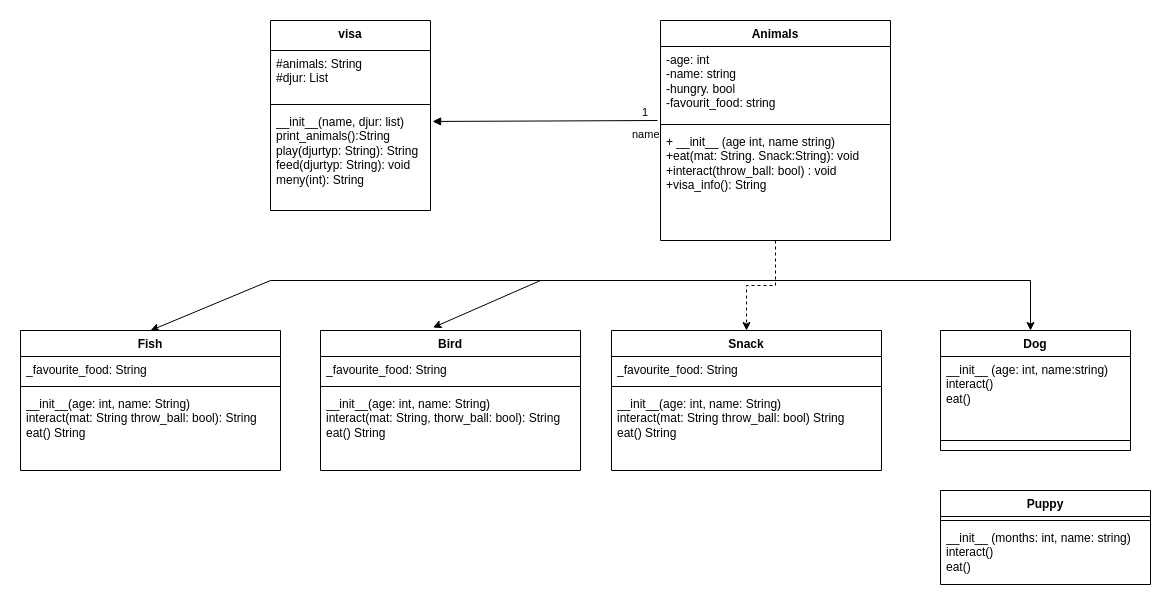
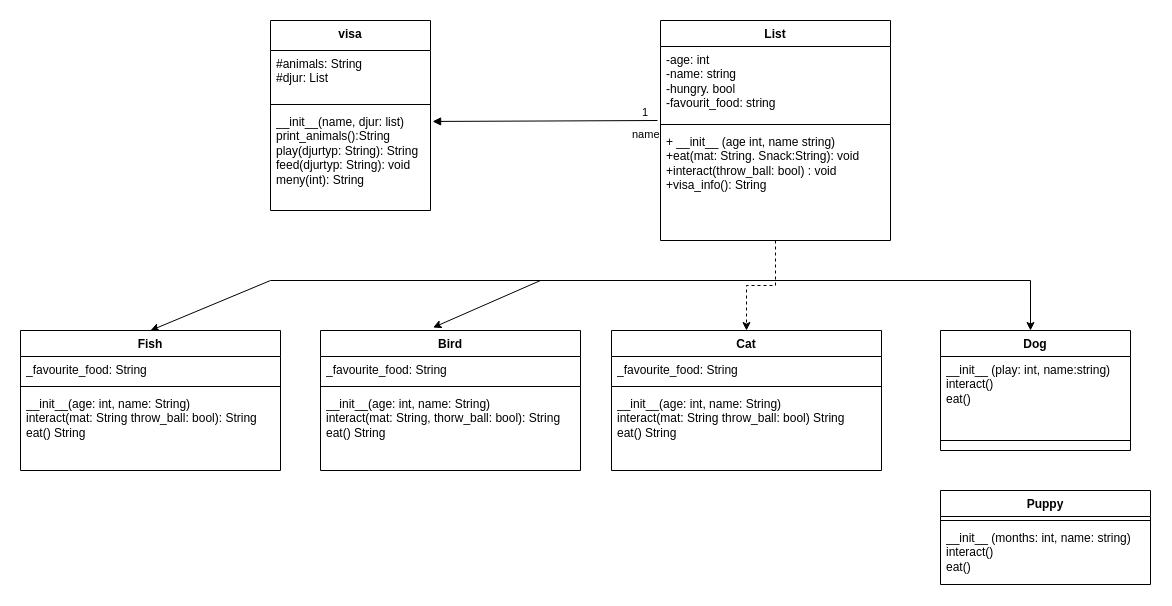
(776, 35) -> (776, 35)
(747, 345) -> (747, 345)
(1037, 392) -> (1037, 392)
